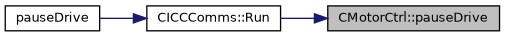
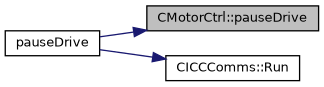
(297, 18) -> (117, 34)
